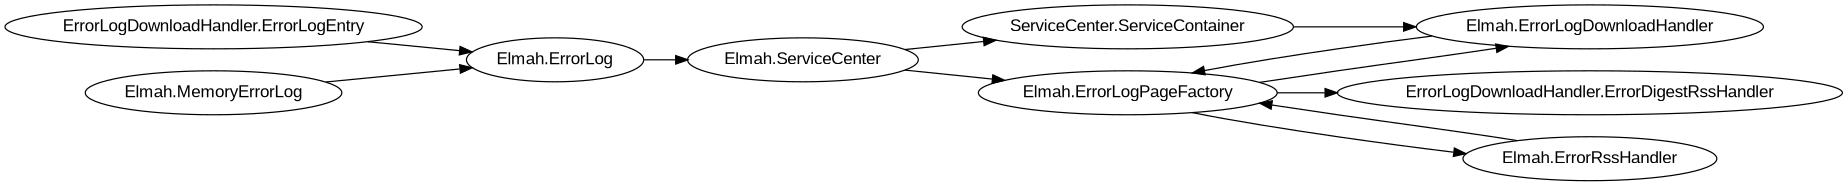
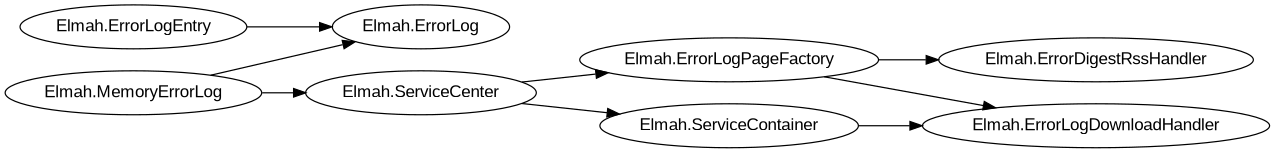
(214, 27) -> (133, 27)
(1128, 27) -> (729, 126)
(1318, 52) -> none
(660, 60) -> (278, 93)
(1590, 93) -> (1096, 60)
(1590, 159) -> none
